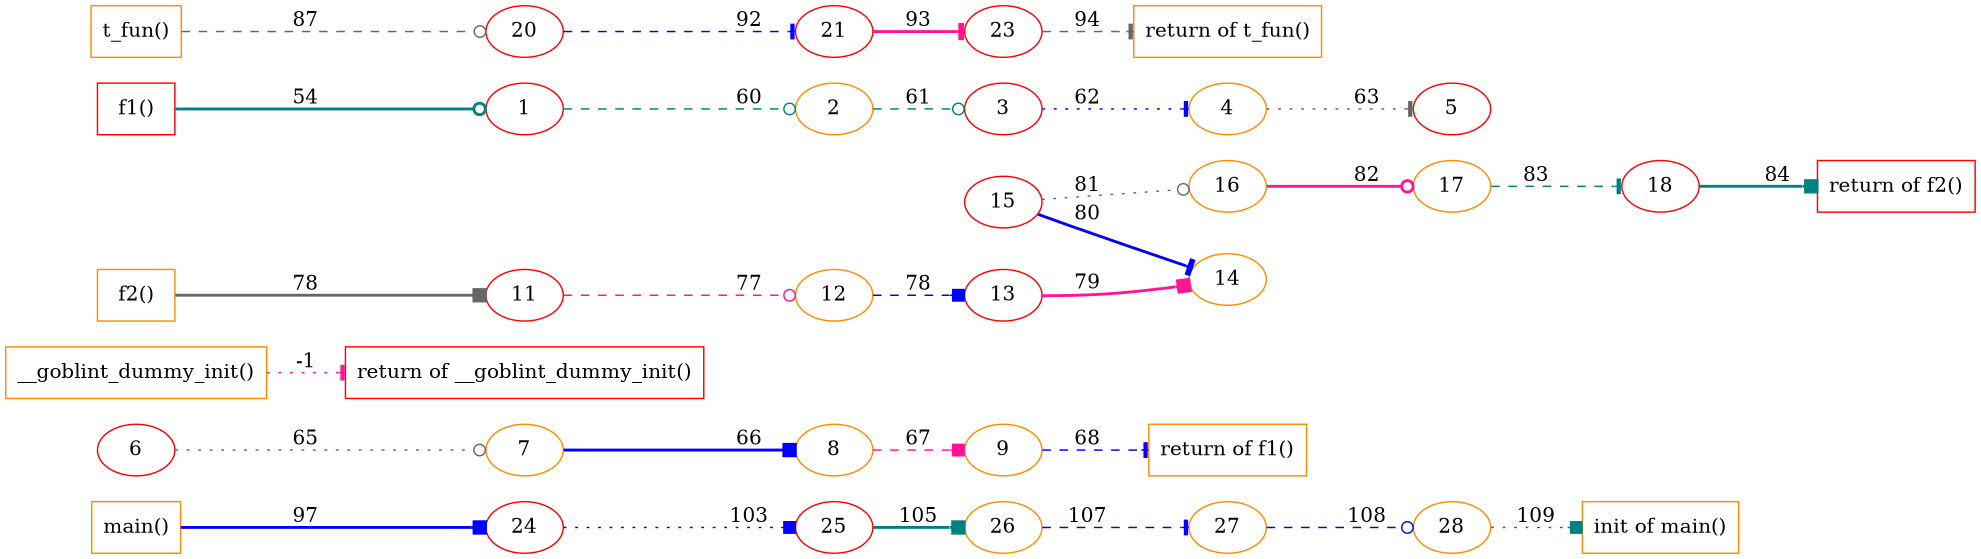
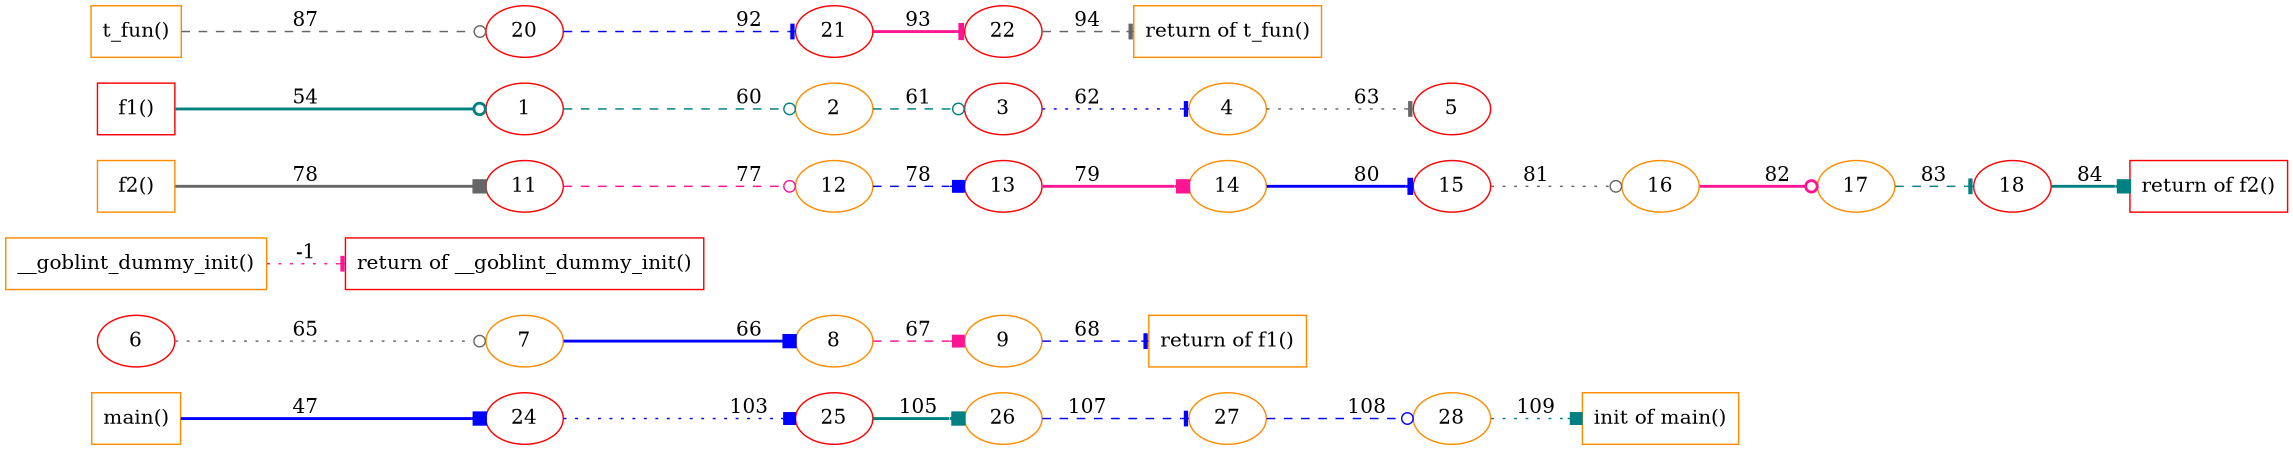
(1003, 32) -> (1003, 32)
(1112, 240) -> (1336, 186)
(306, 517) -> (306, 408)
